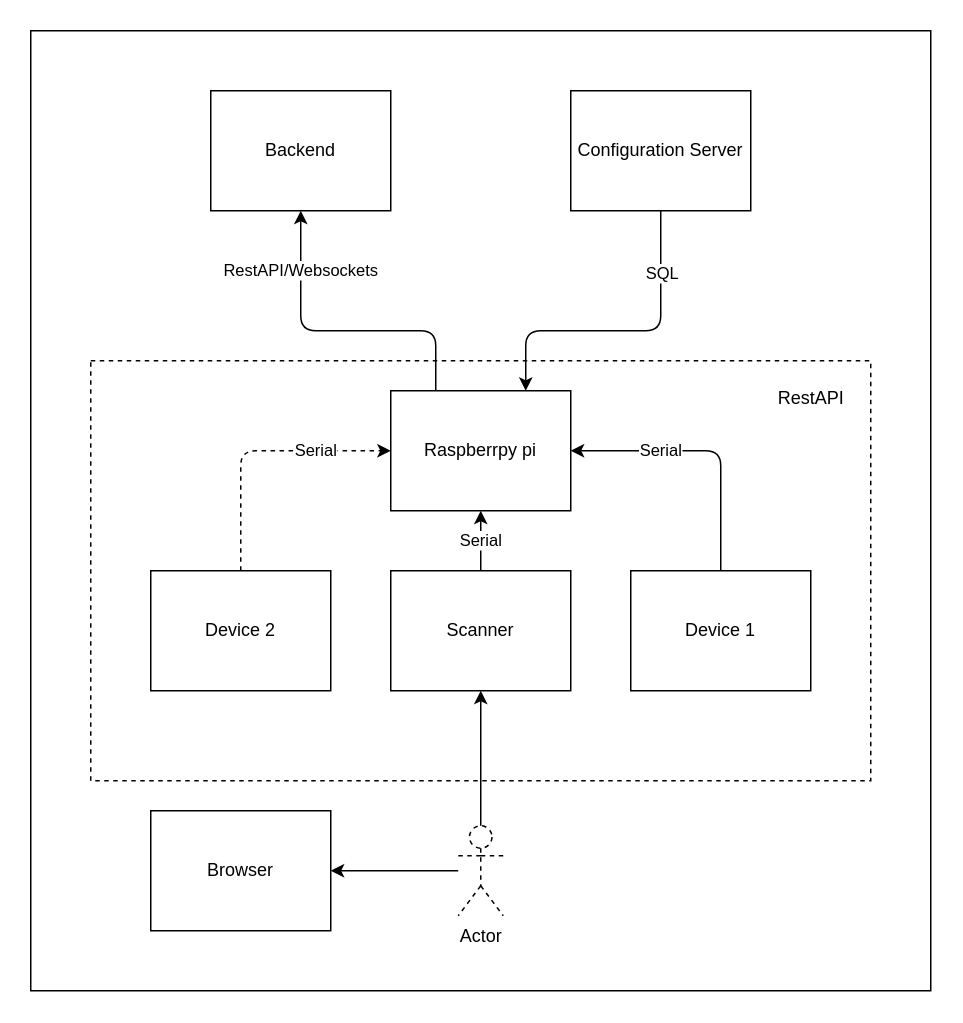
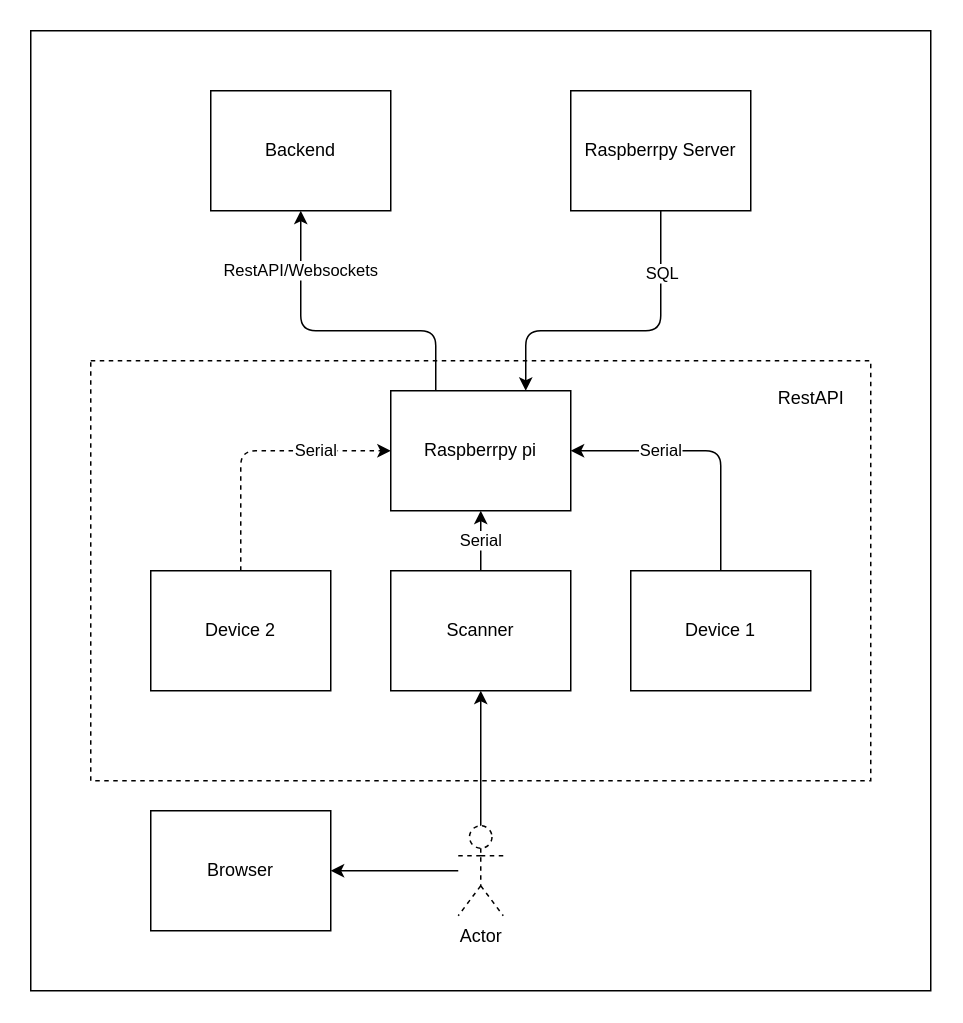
(661, 151) -> (661, 151)
